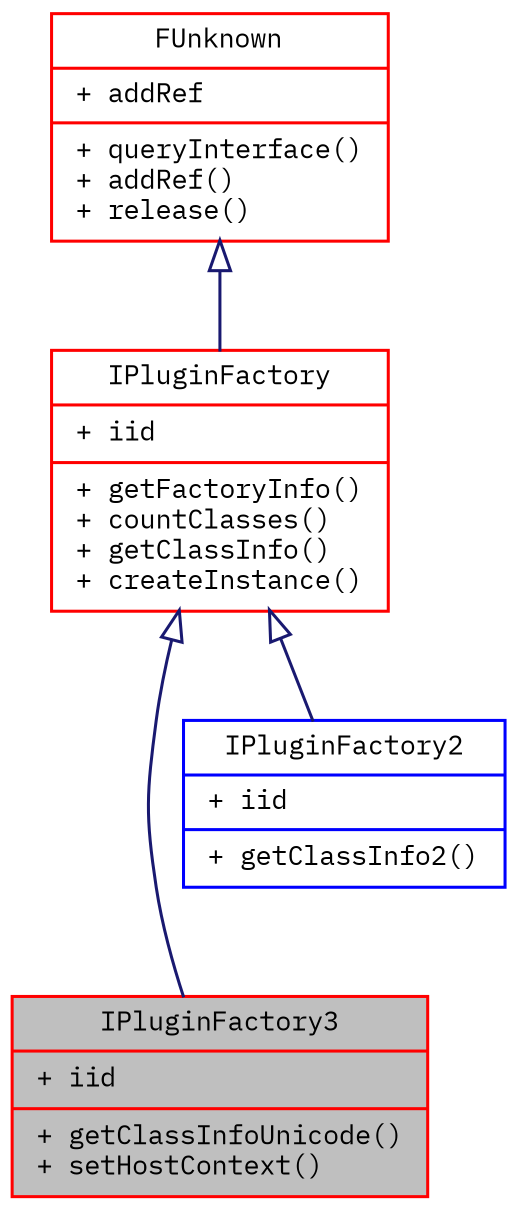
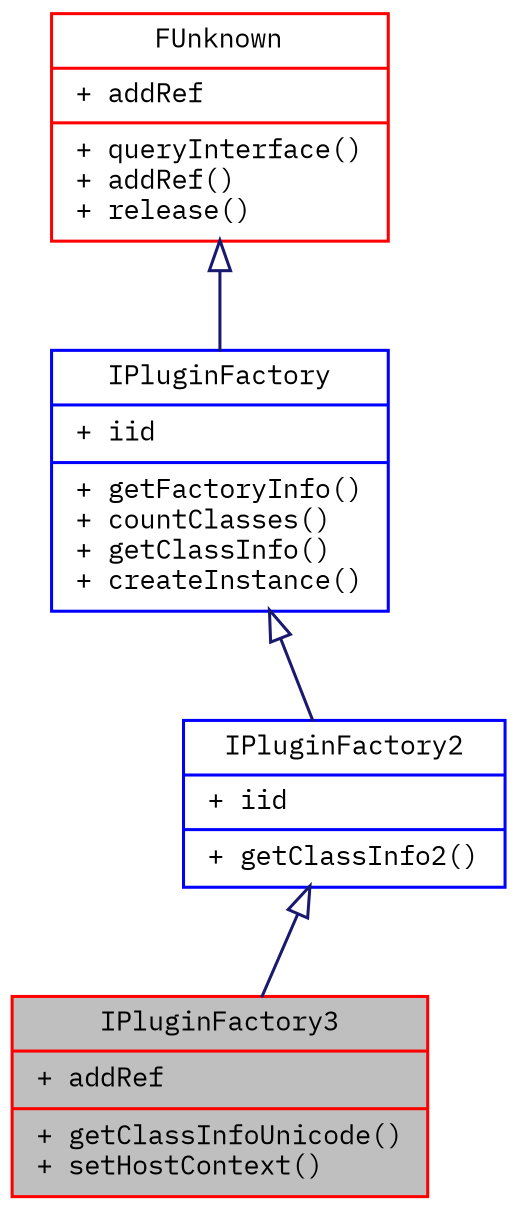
(220, 481) -> (220, 481)
(149, 820) -> (280, 956)
(77, 1078) -> (102, 1078)
